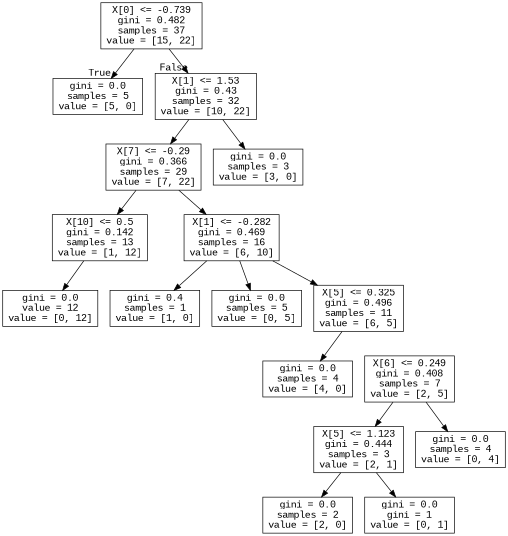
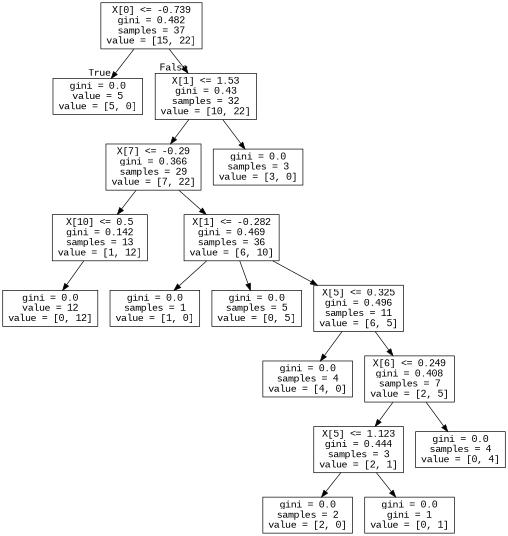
(98, 96) -> (98, 96)
(232, 238) -> (232, 238)
(155, 308) -> (155, 308)
none -> (382, 341)
